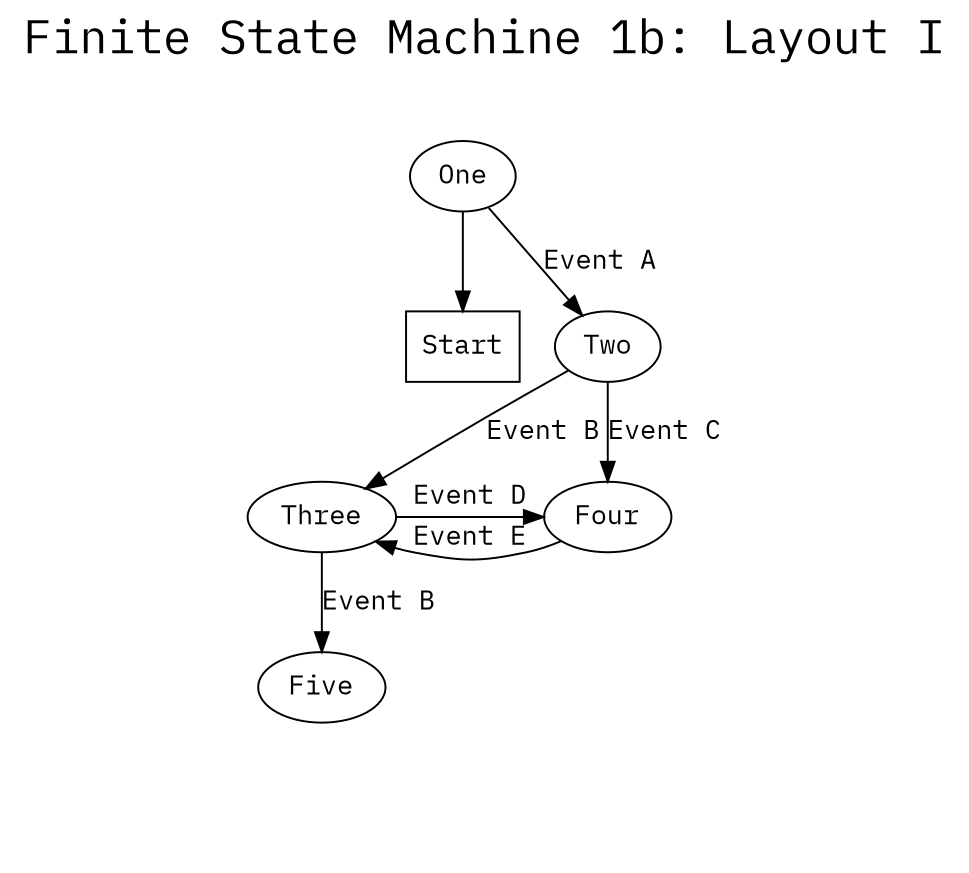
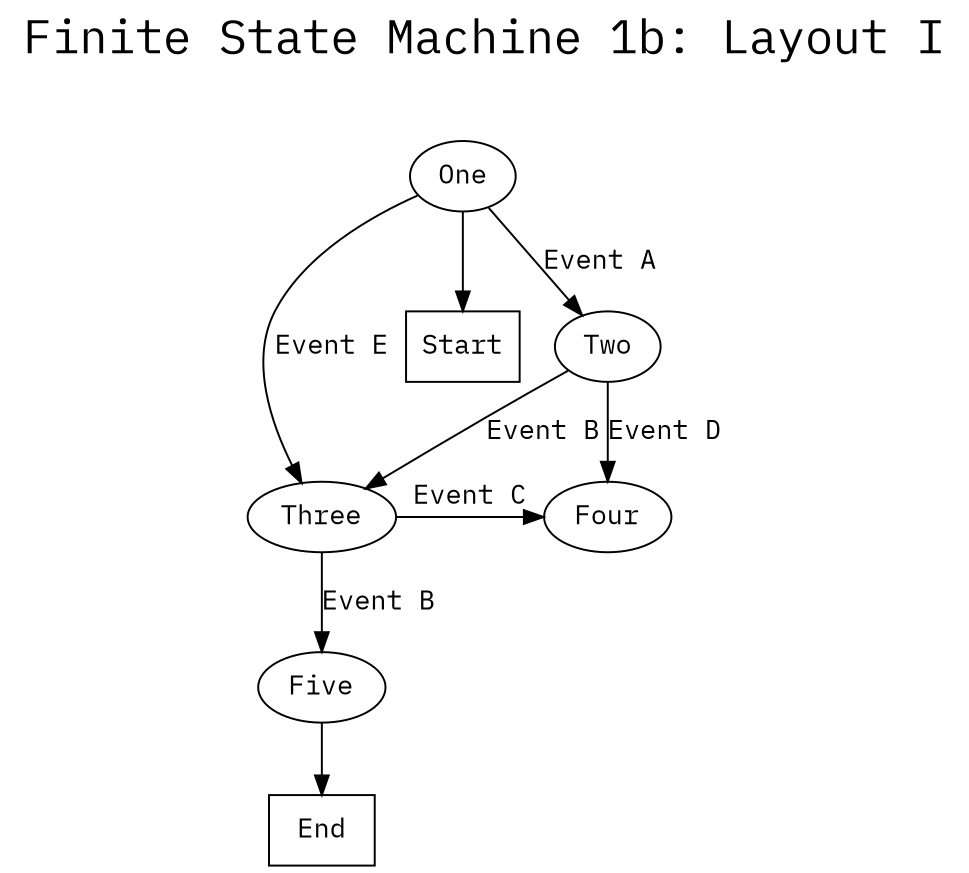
(665, 432) -> (665, 432)
(470, 496) -> (470, 496)
(479, 559) -> (282, 300)
none -> (322, 830)
